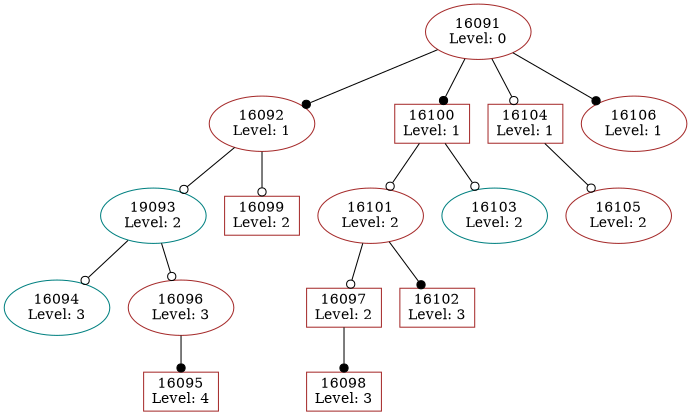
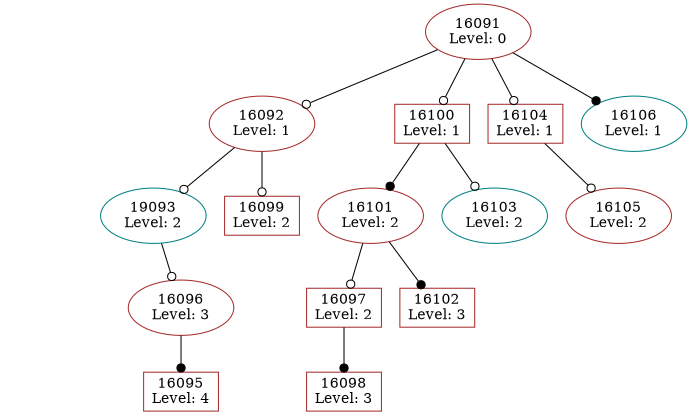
(374, 76) -> (374, 76)
(455, 78) -> (455, 78)
(634, 124) -> (634, 124)
(406, 163) -> (406, 163)
(57, 308) -> none
